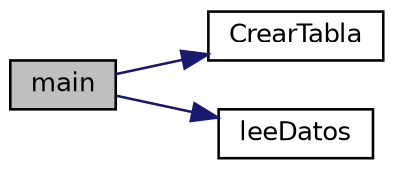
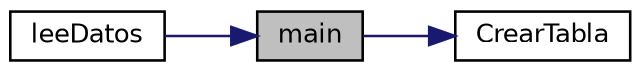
(154, 104) -> (198, 36)
